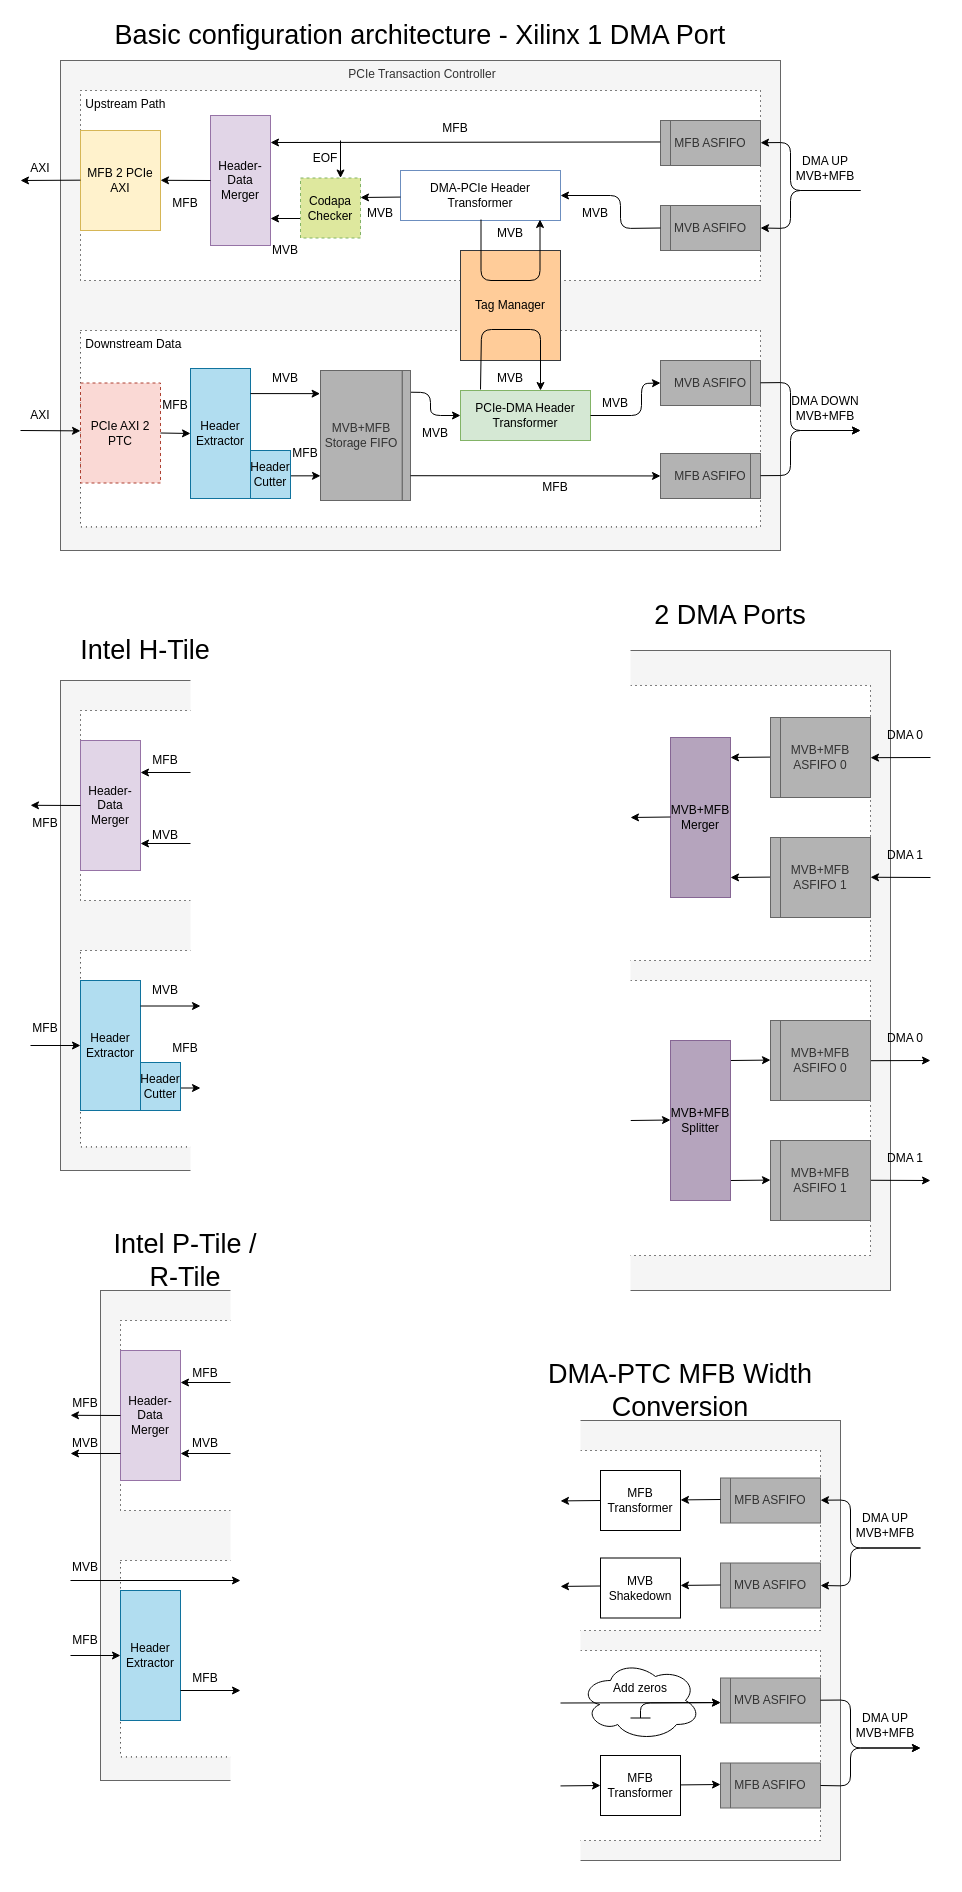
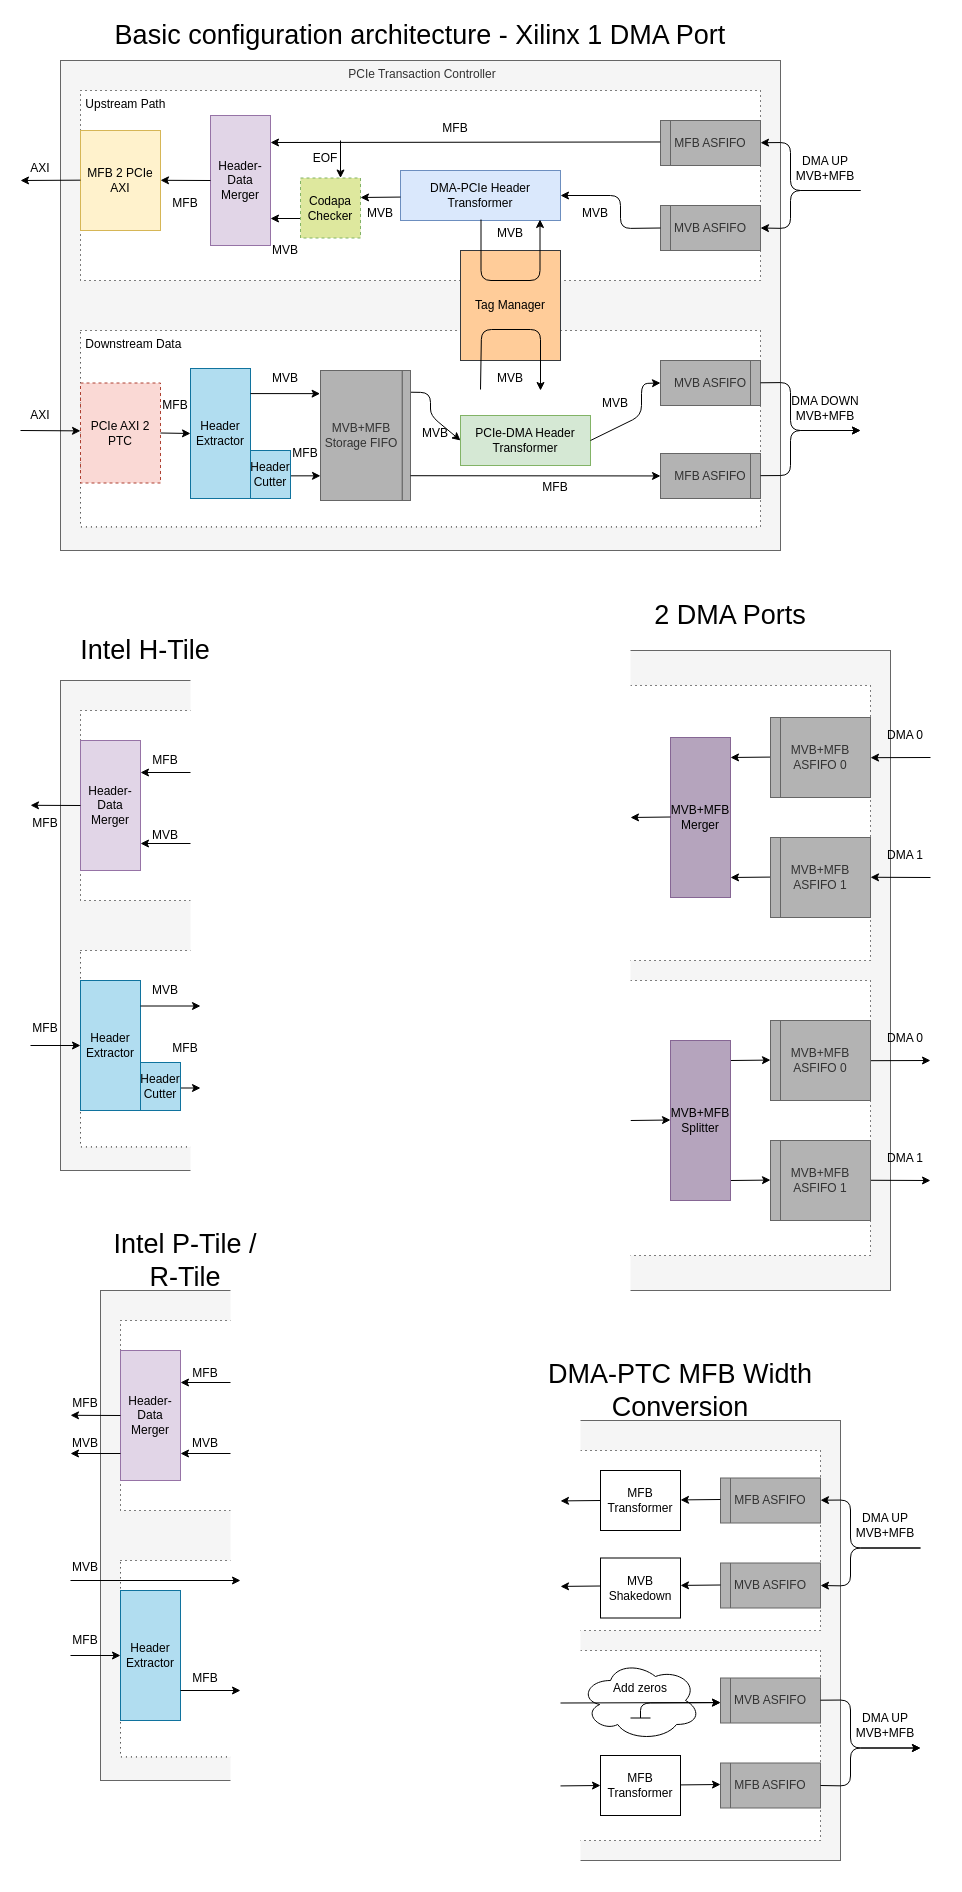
(481, 196) -> (481, 196)
(526, 416) -> (526, 441)
